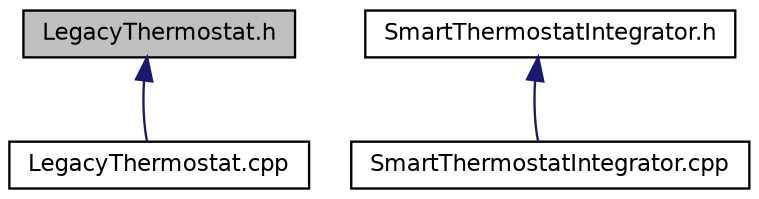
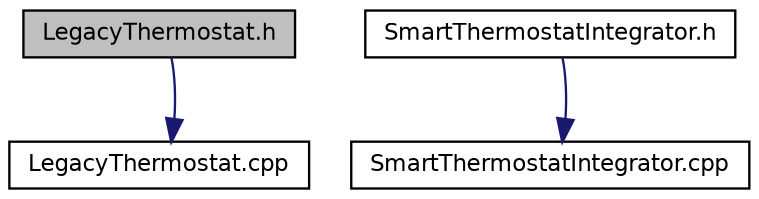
(144, 112) -> (175, 88)
(535, 112) -> (566, 88)
